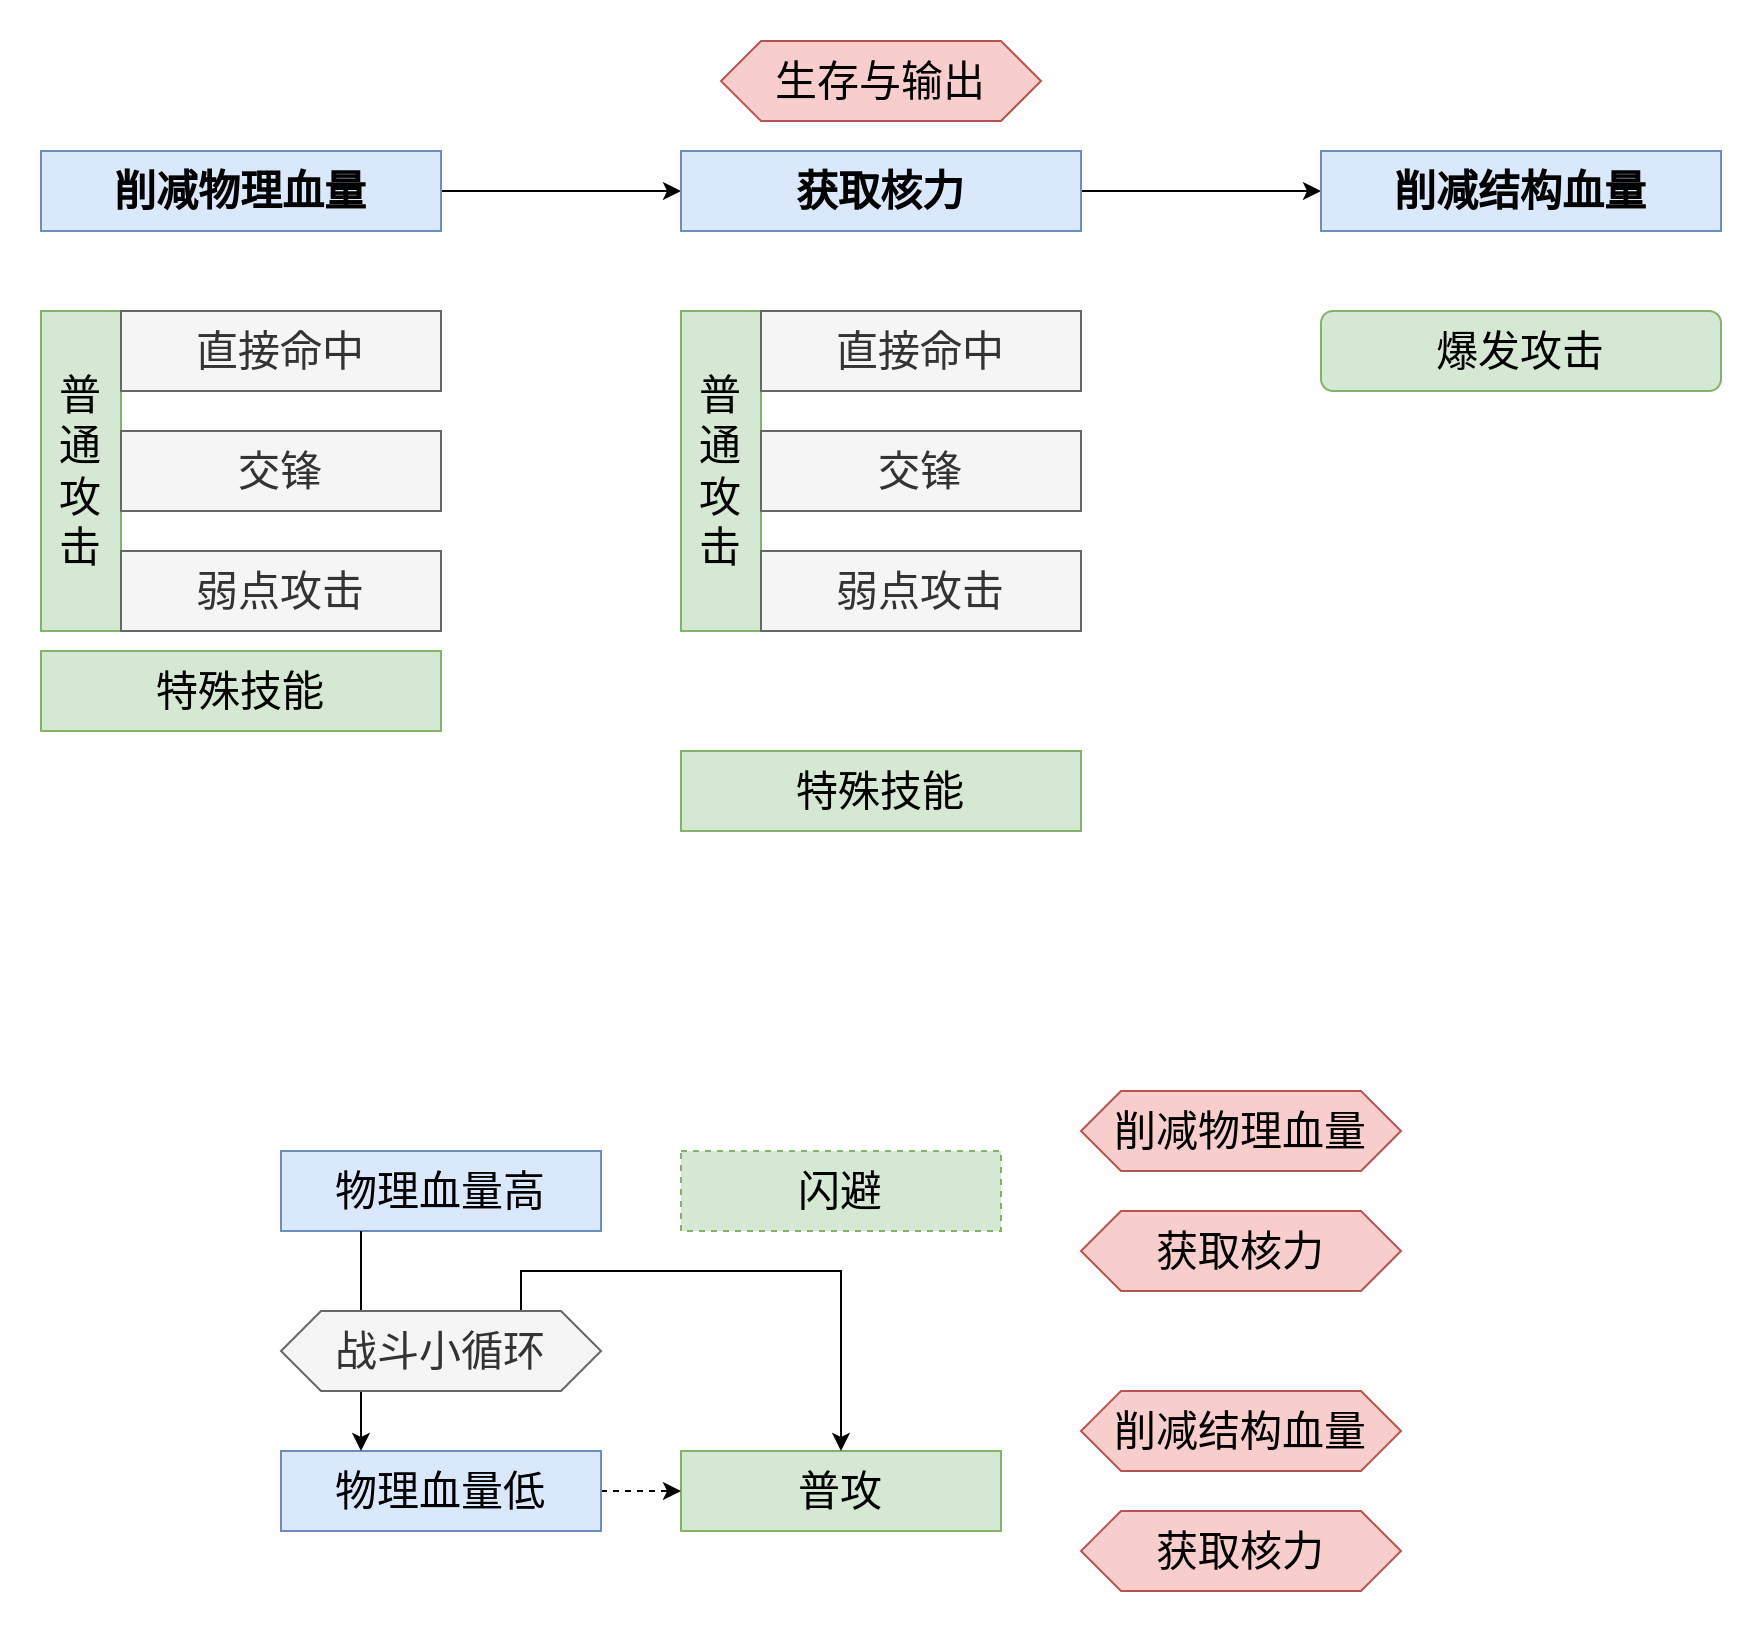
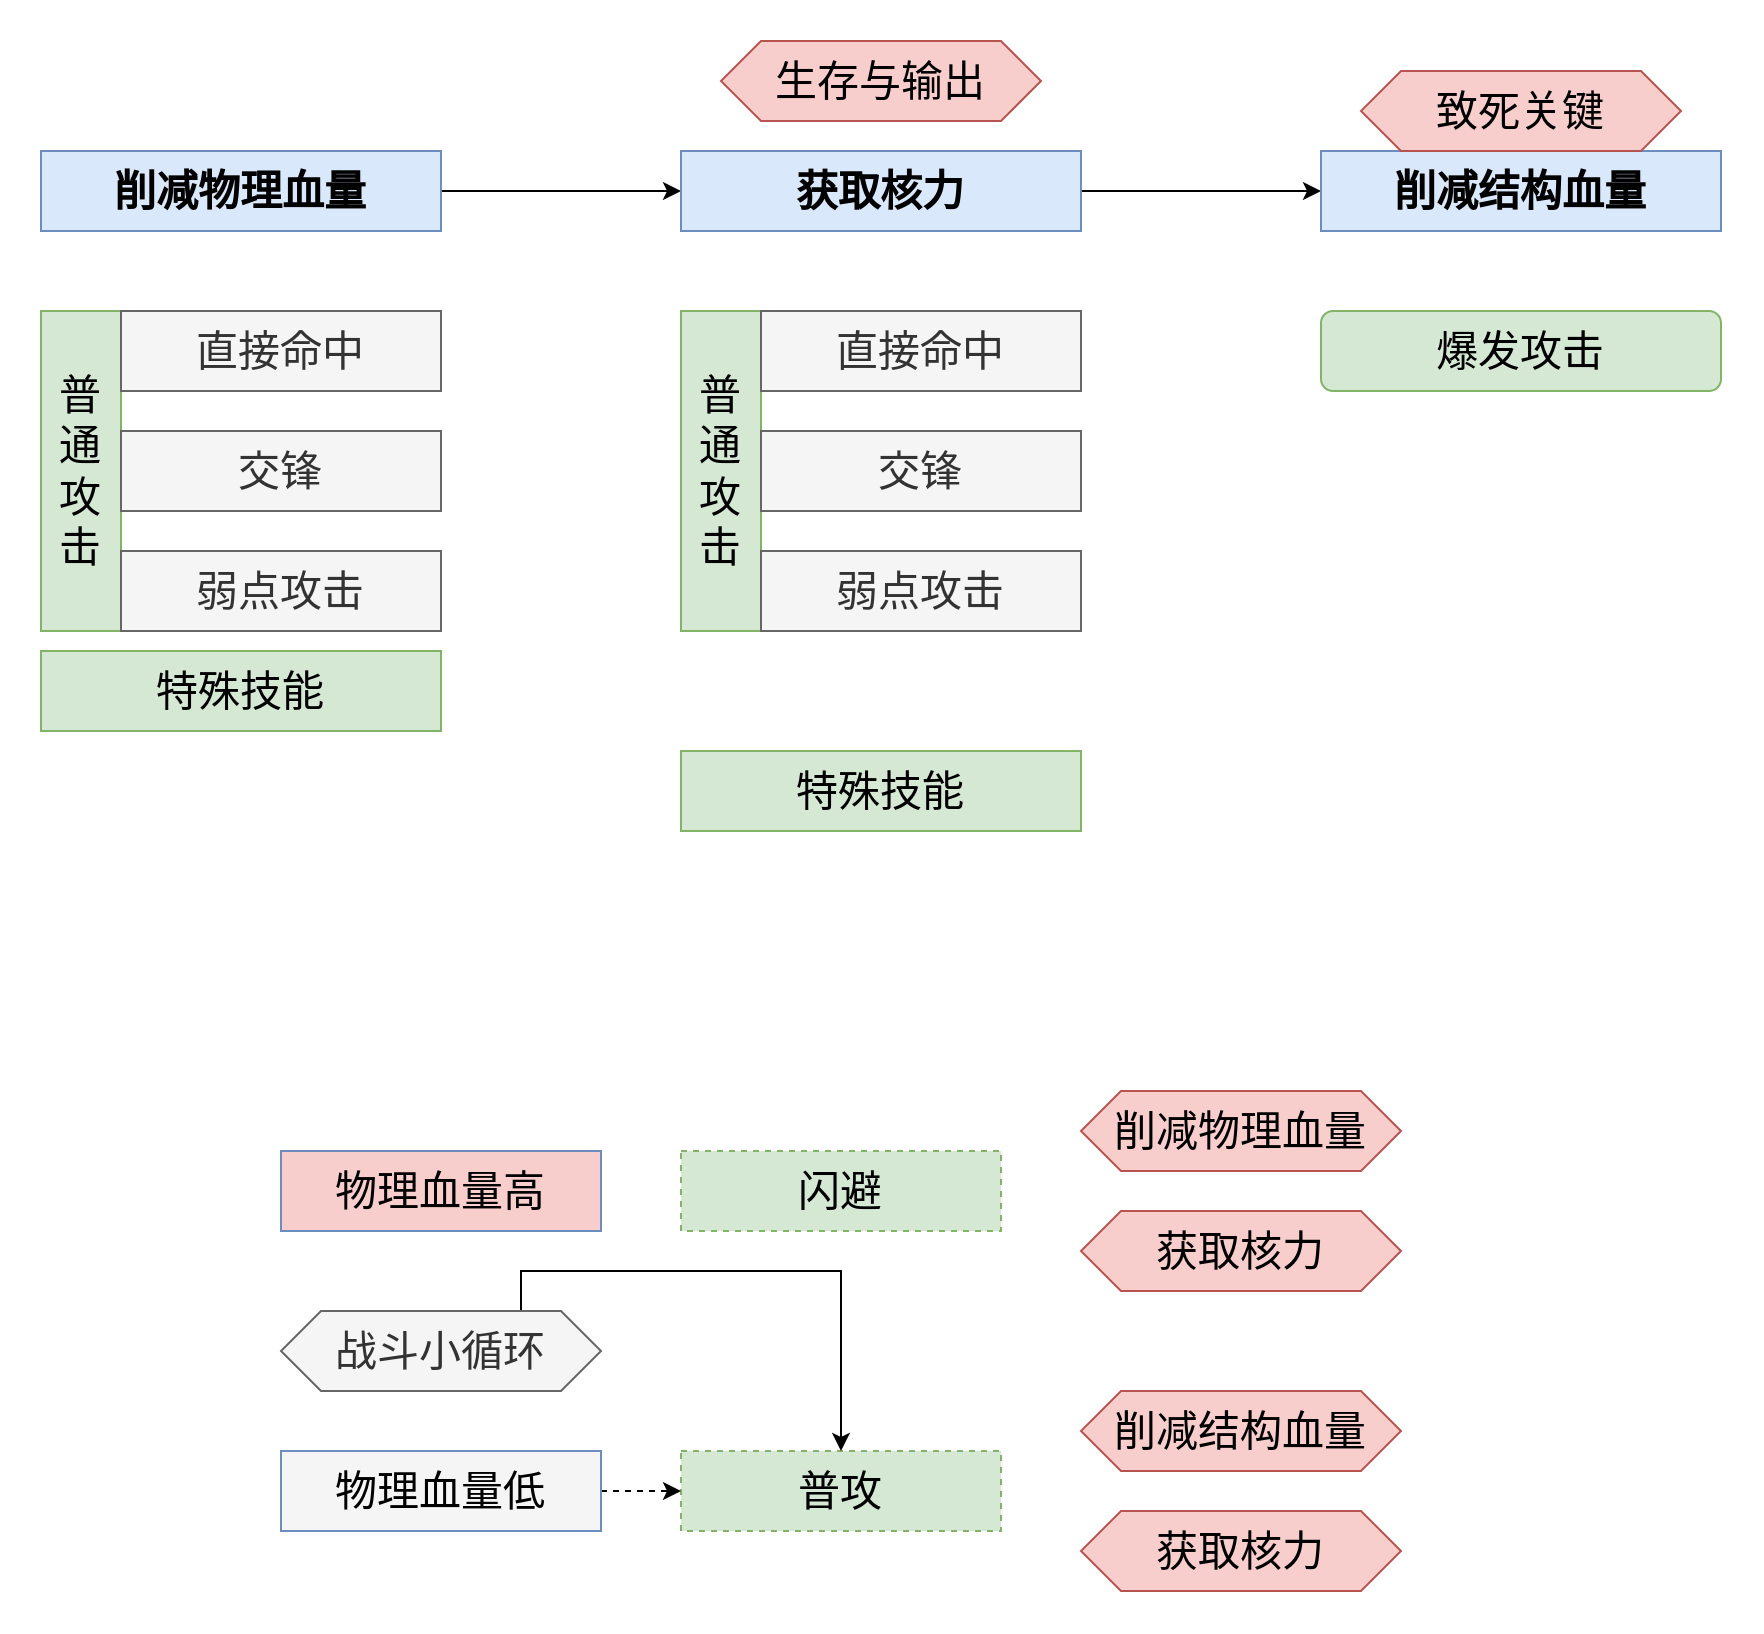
none -> (1521, 111)
(441, 1191) -> (441, 1191)
(361, 1271) -> none
(441, 1491) -> (441, 1491)
(841, 1491) -> (841, 1491)
